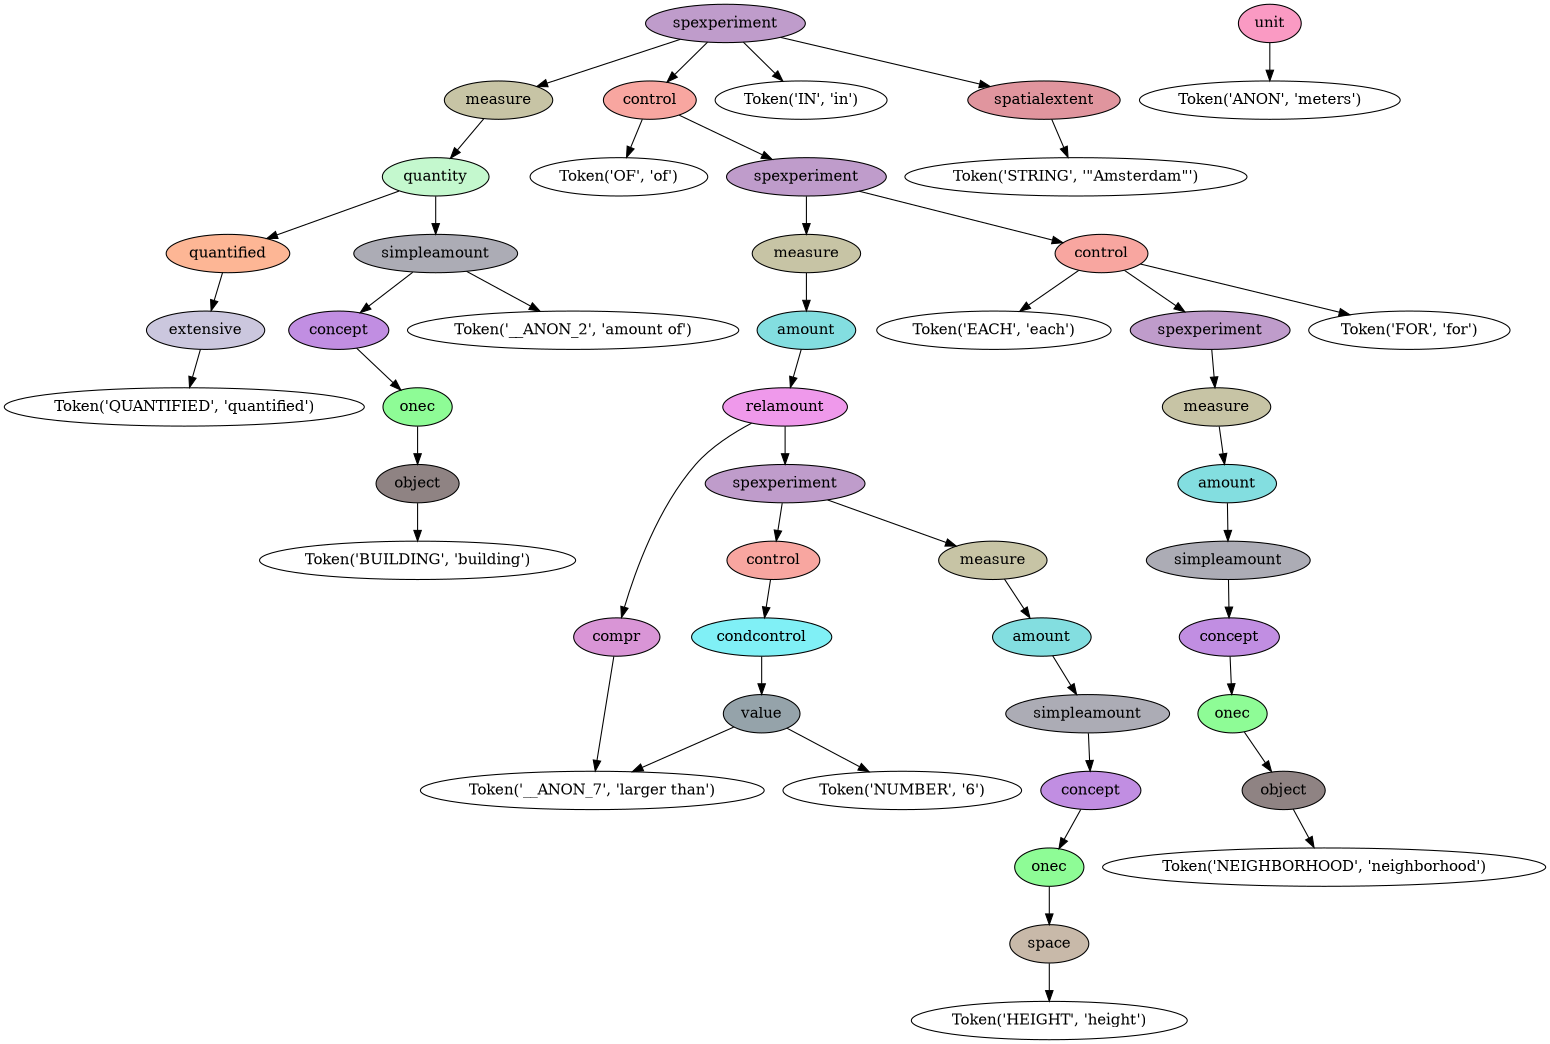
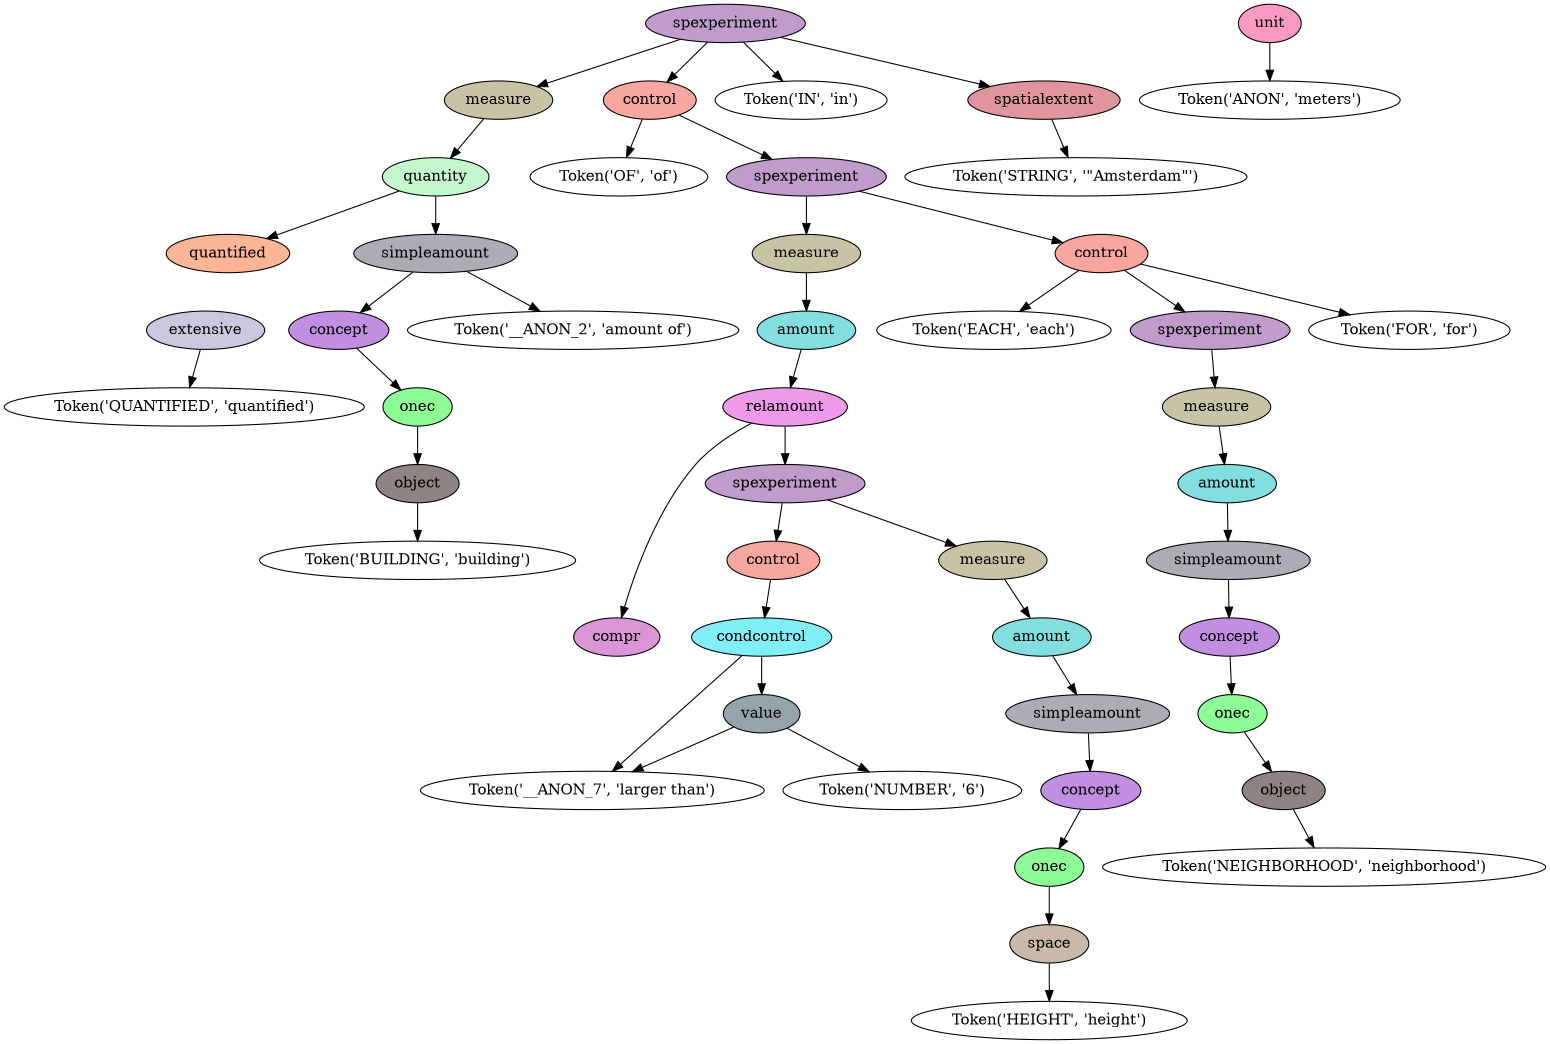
(218, 286) -> none
(605, 708) -> (681, 710)
